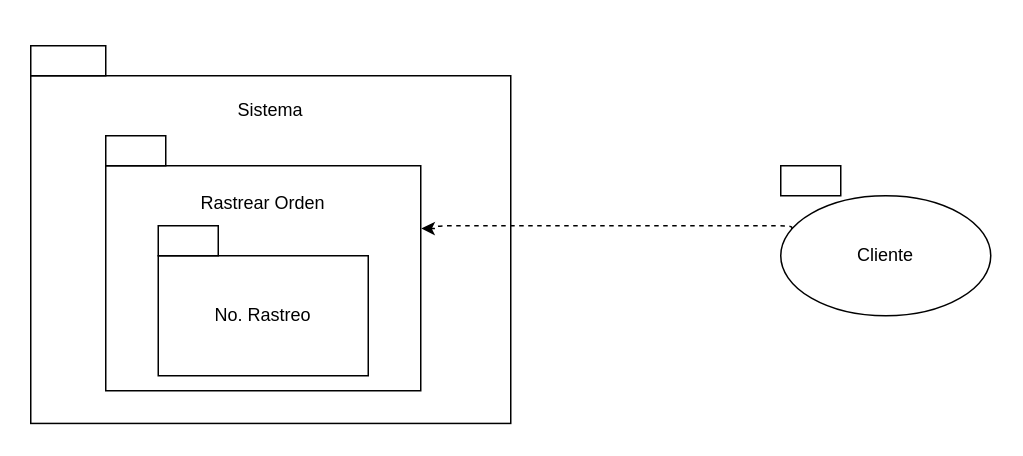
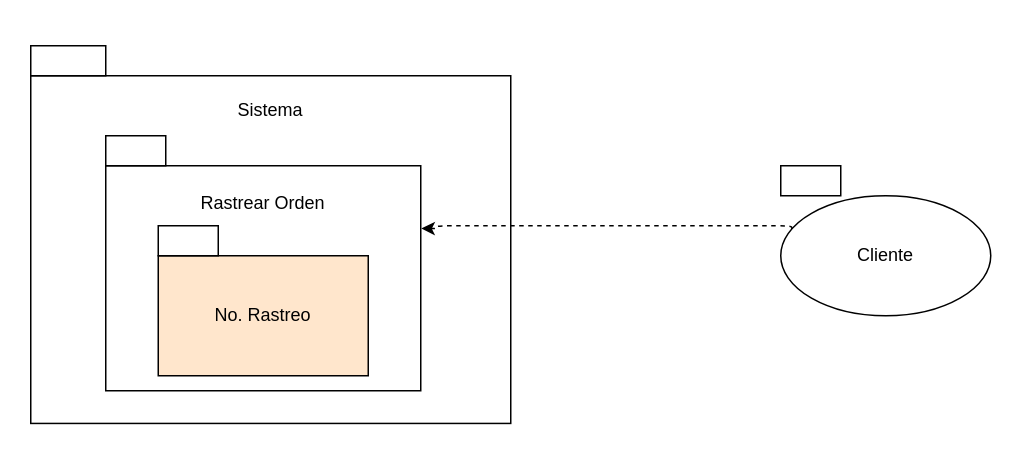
(263, 316) -> (263, 316)
